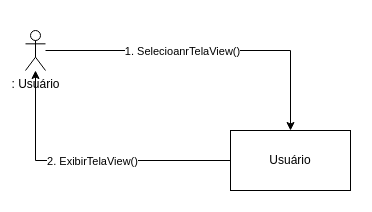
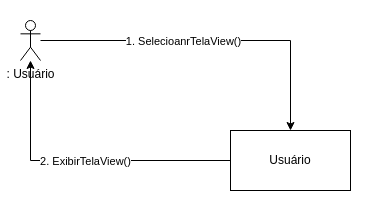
(36, 51) -> (31, 41)
